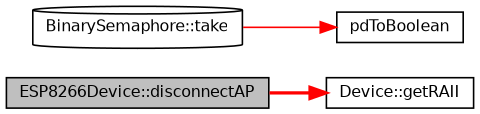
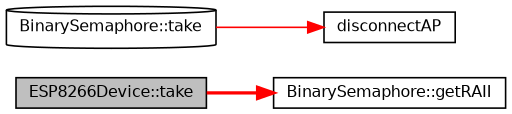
(400, 27) -> (390, 27)
(138, 93) -> (111, 93)
(400, 93) -> (390, 93)
